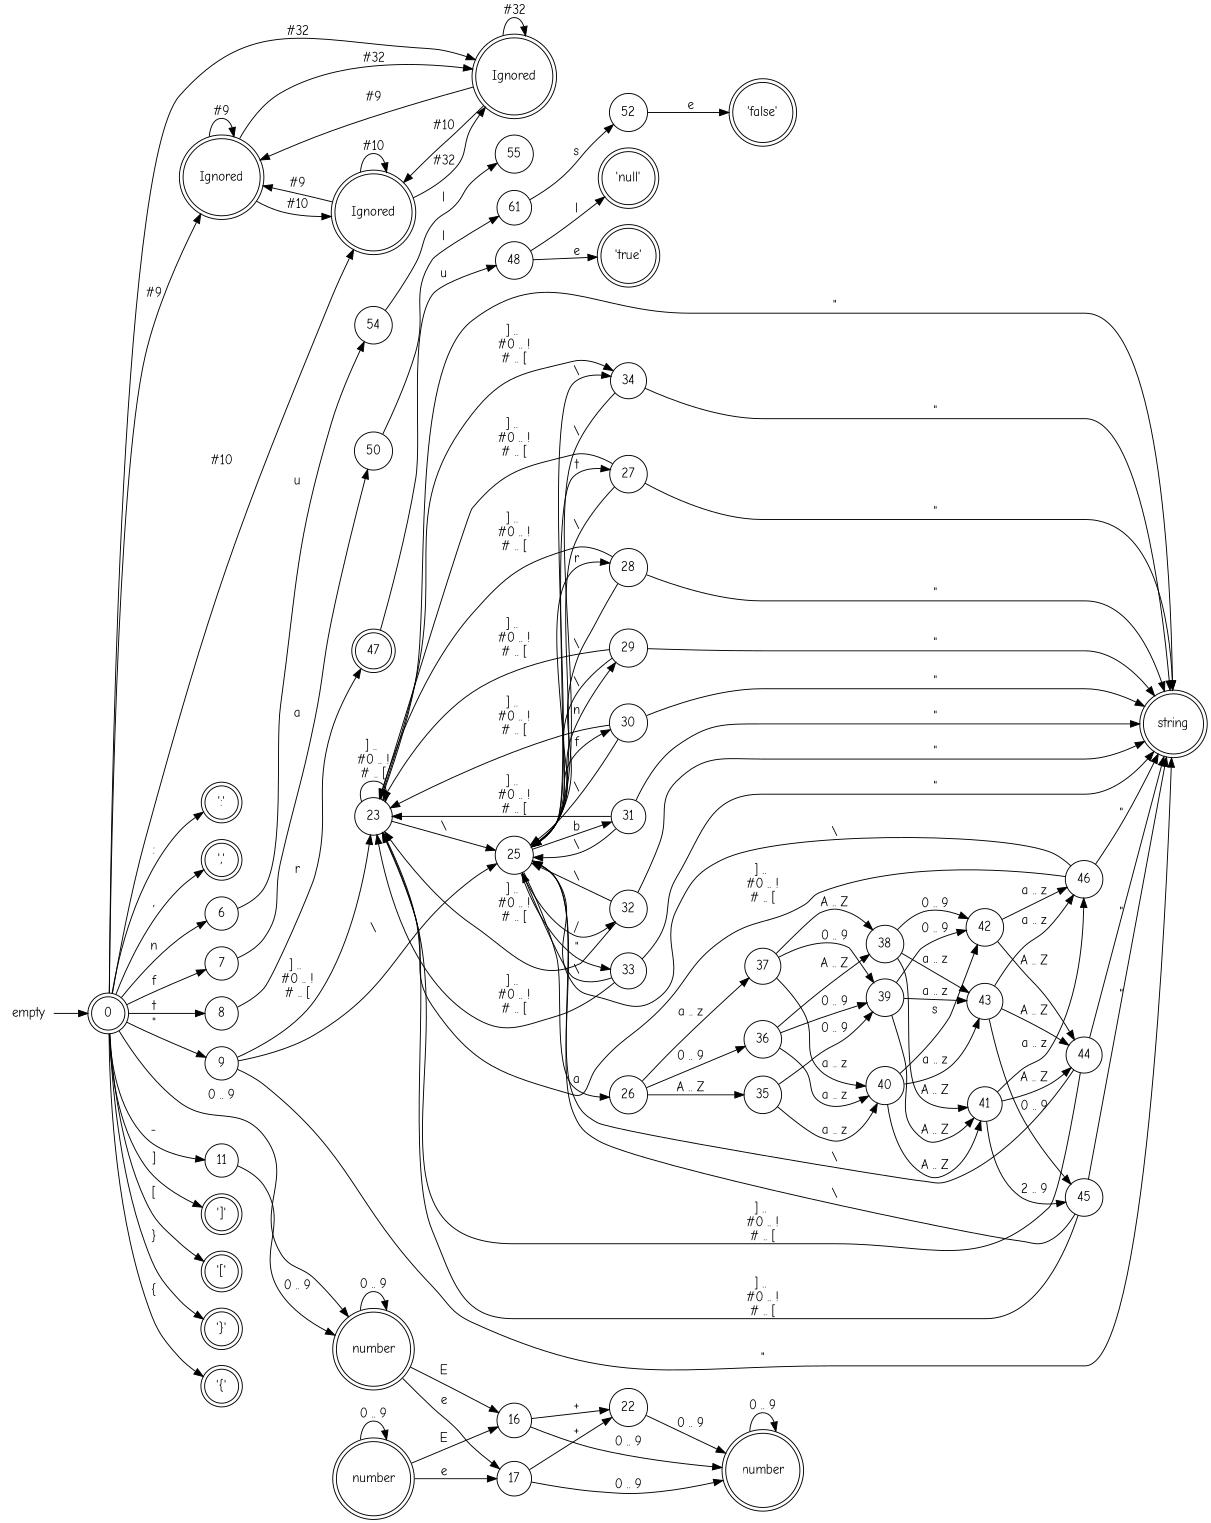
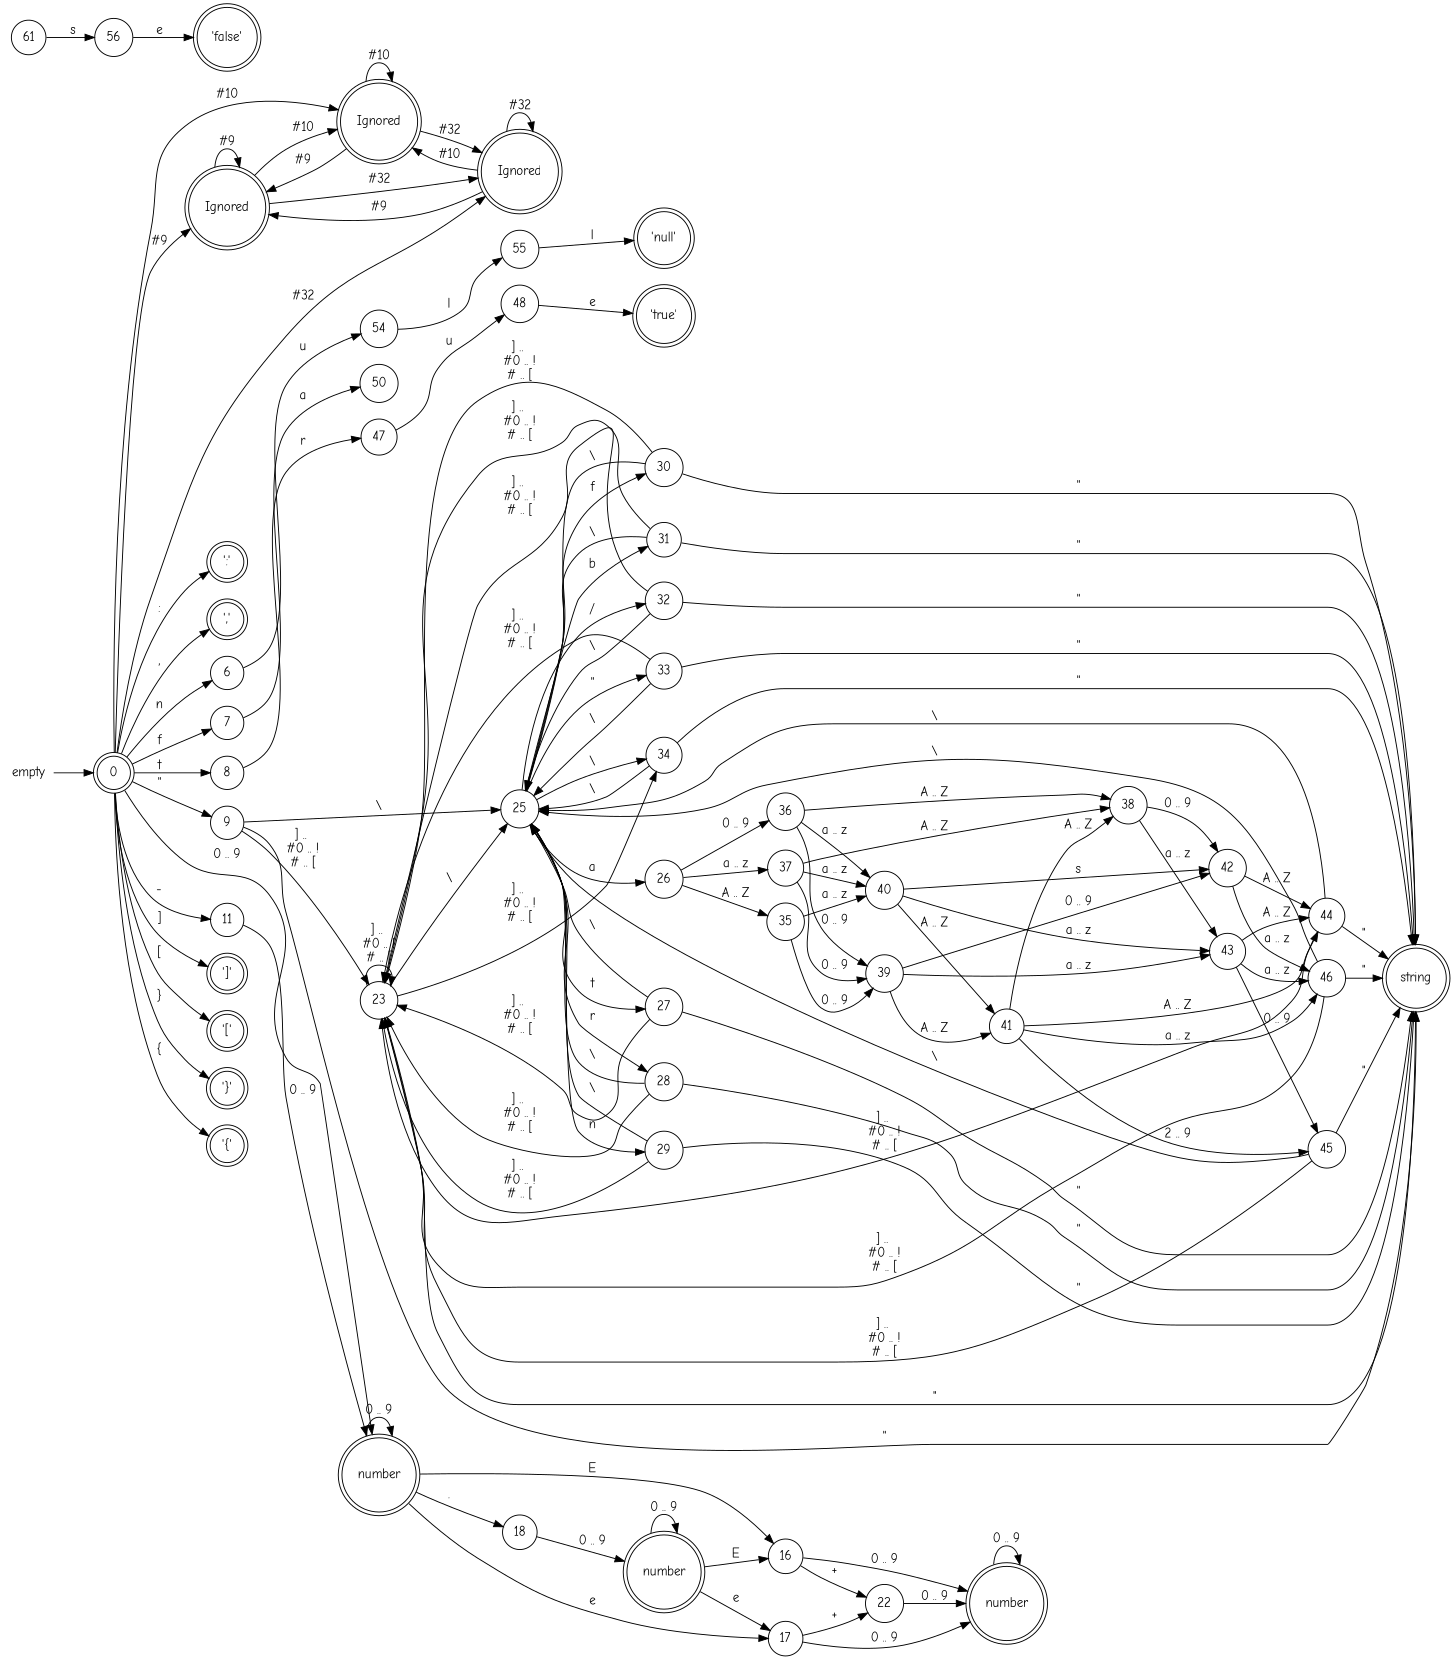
(629, 112) -> (114, 37)
(565, 228) -> (582, 245)
(420, 308) -> none
(374, 651) -> (379, 437)
(909, 1048) -> (1038, 904)
none -> (520, 1532)
